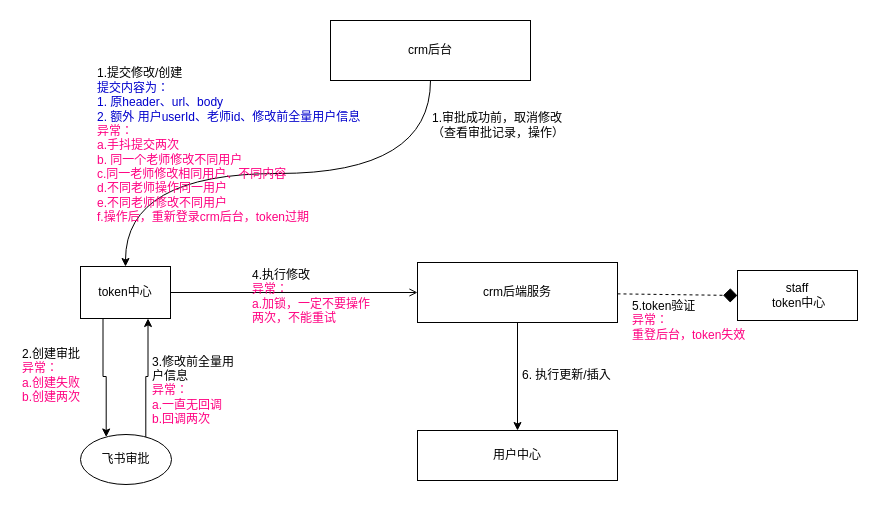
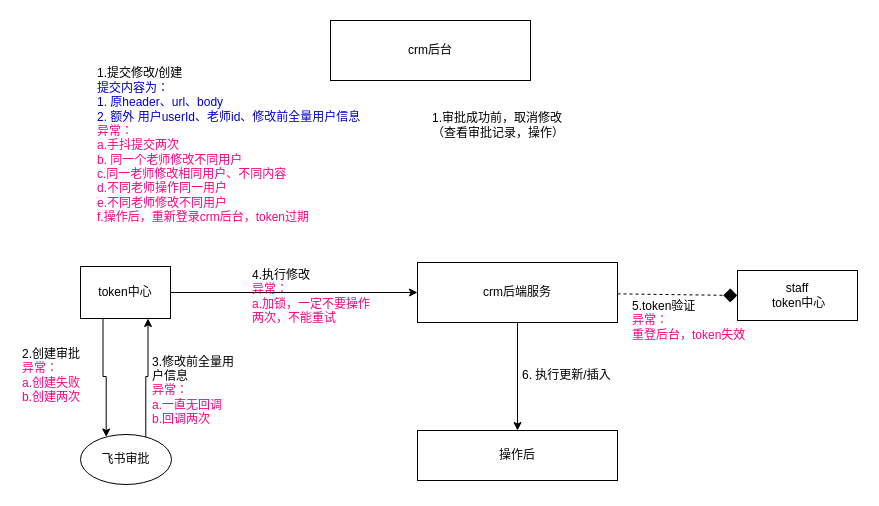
(280, 173) -> none
(411, 293) -> (409, 293)
(518, 456) -> (518, 456)
